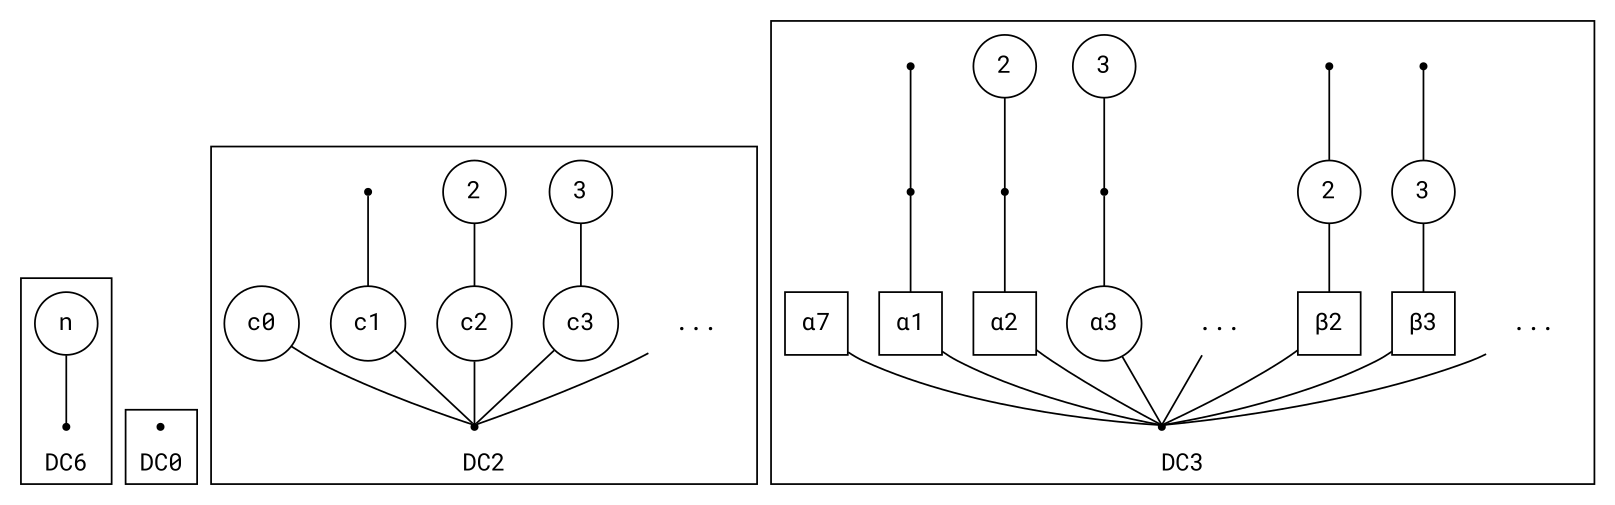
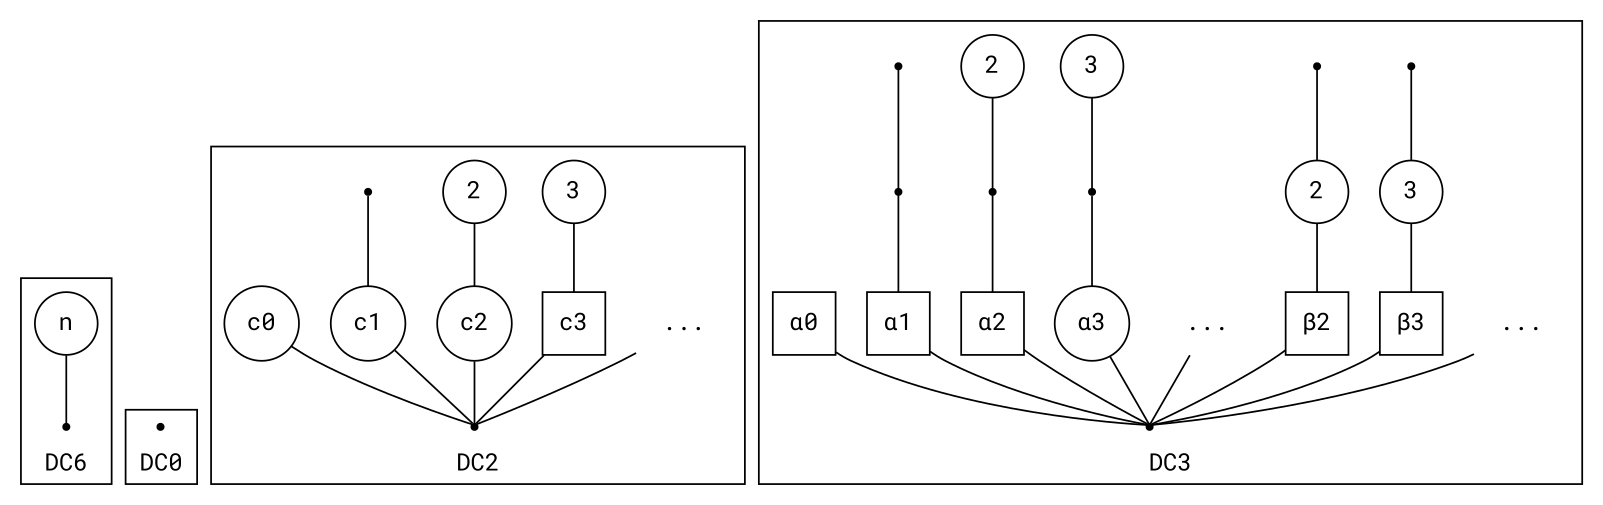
(581, 324) -> (574, 324)
(816, 324) -> (804, 324)
